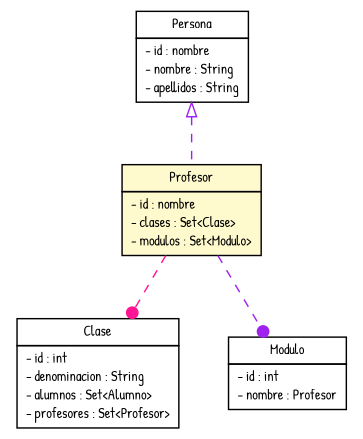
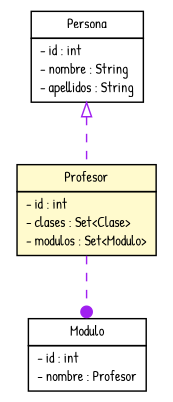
(177, 51) -> (61, 51)
(163, 204) -> (47, 204)
(98, 373) -> none
